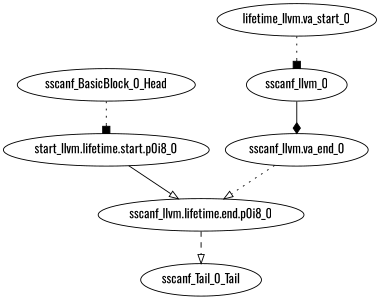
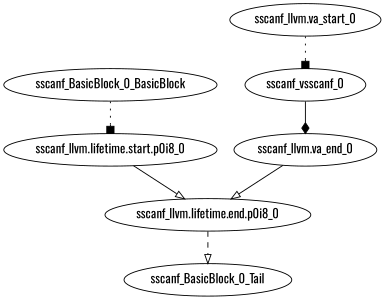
(297, 20) -> (305, 20)
(106, 85) -> (110, 85)
(297, 85) -> (305, 85)
(106, 150) -> (110, 150)
(253, 180) -> (261, 180)
(201, 280) -> (208, 280)
